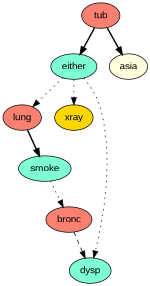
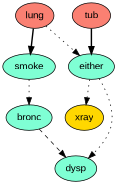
(128, 67) -> none
(50, 90) -> (60, 38)
(69, 220) -> (29, 118)
